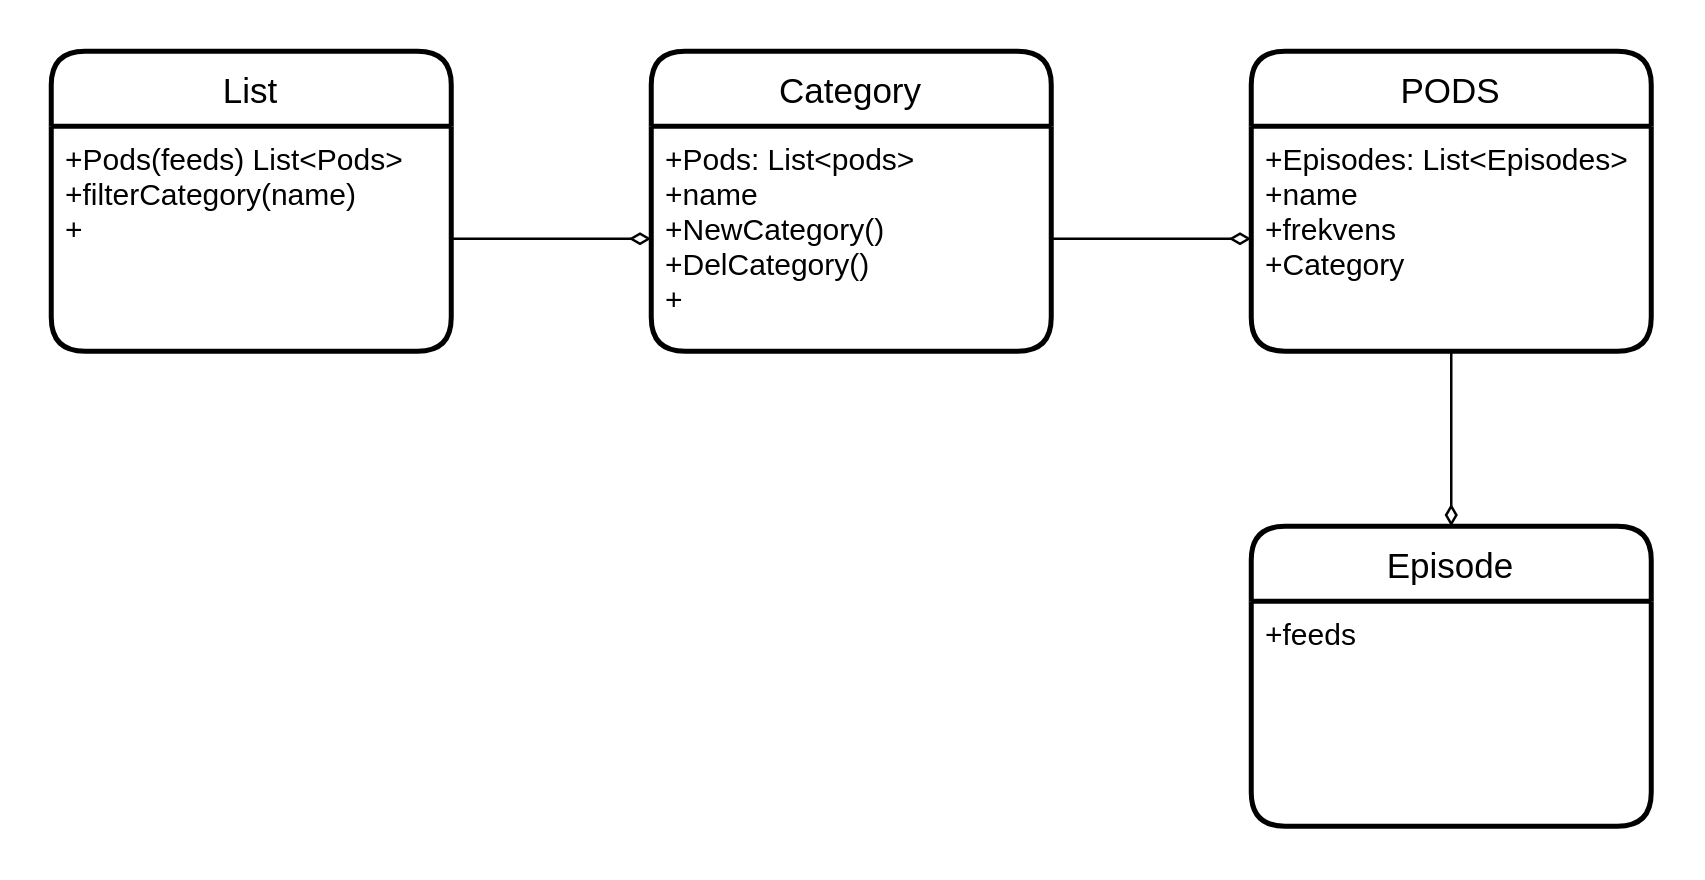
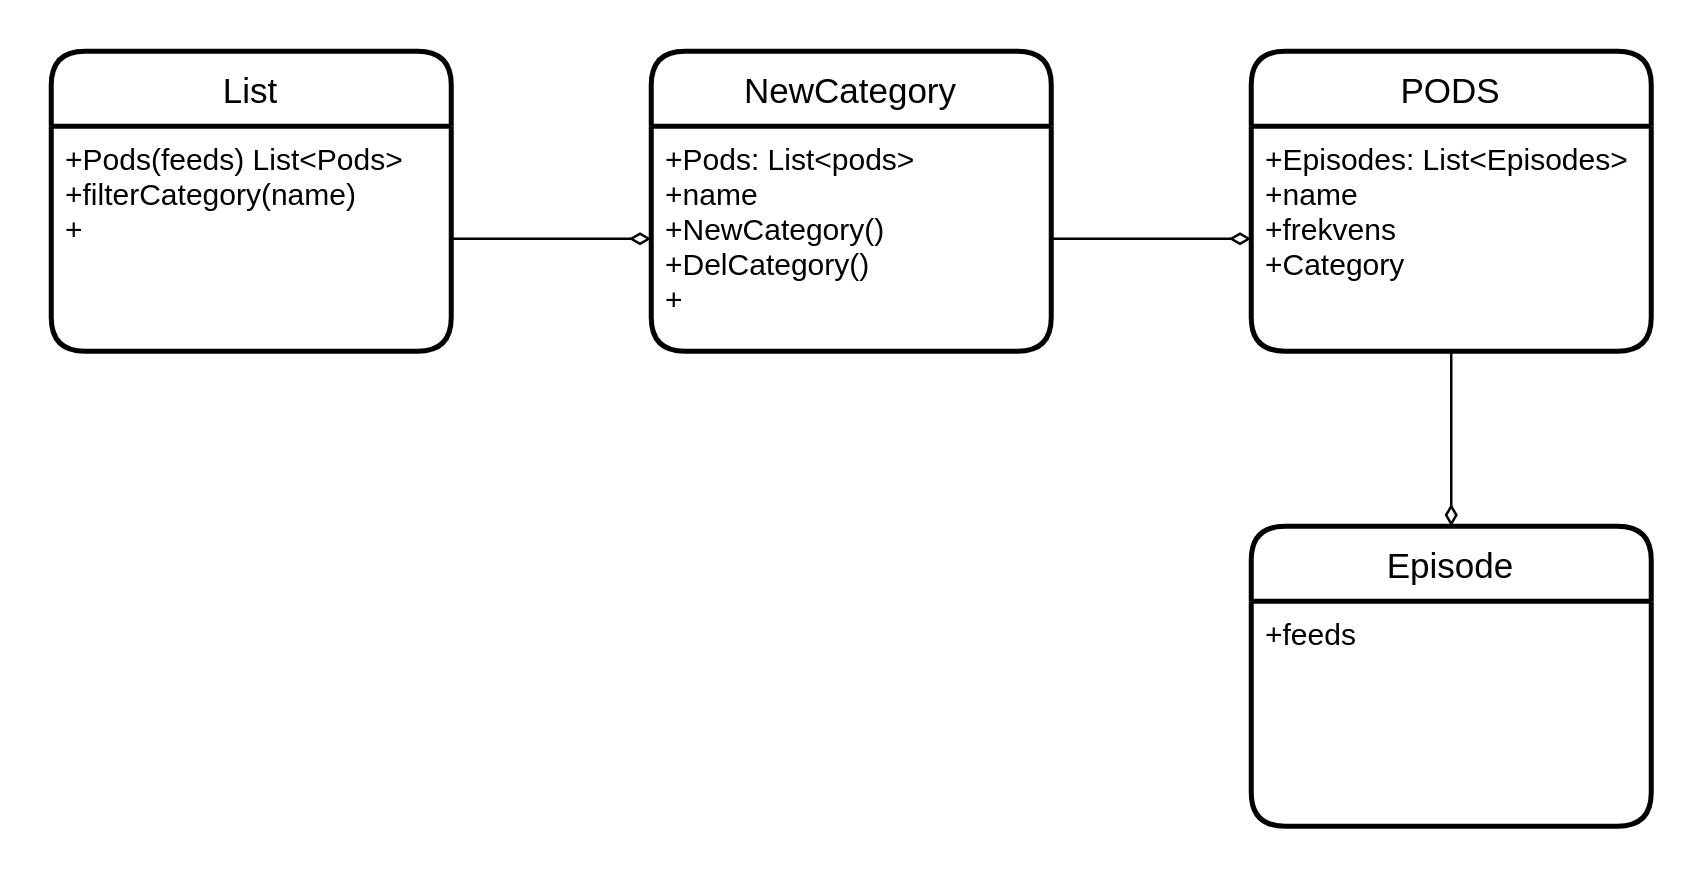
(850, 91) -> (850, 91)
